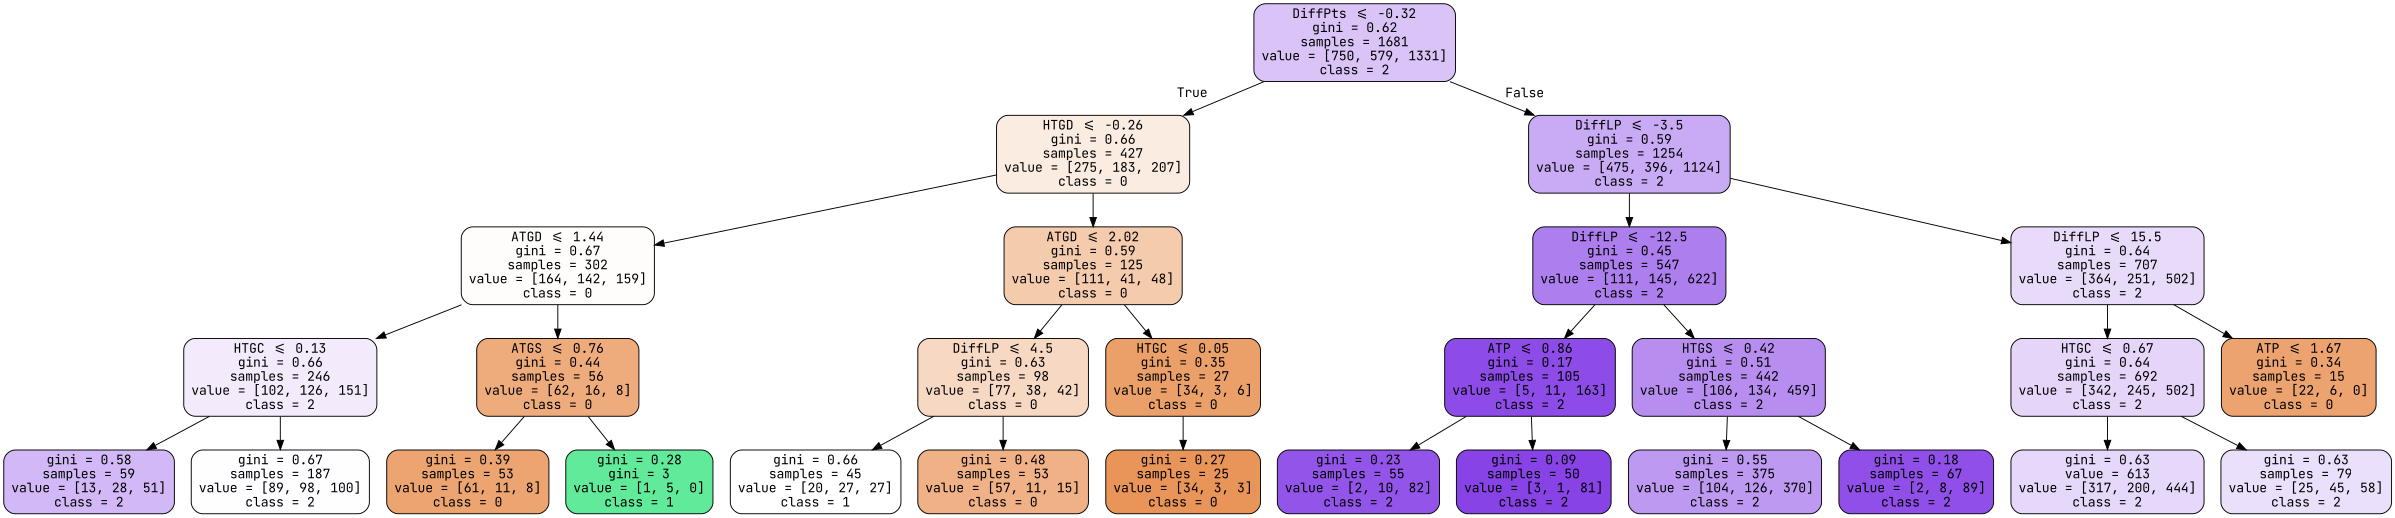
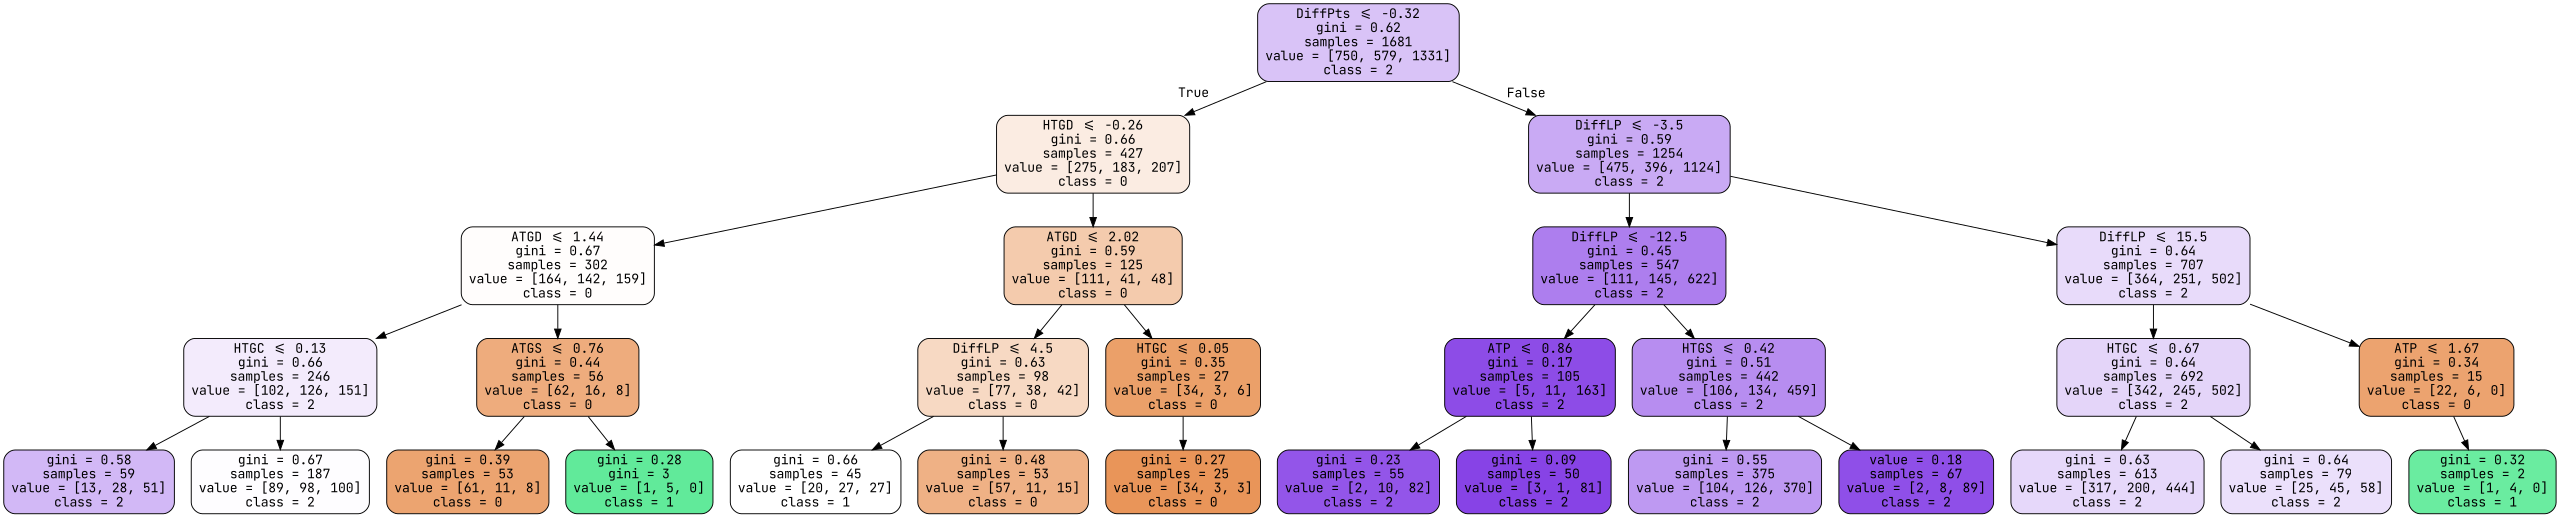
(1916, 482) -> (1916, 482)
(2108, 482) -> (2108, 482)
(2306, 482) -> (2306, 482)
none -> (2482, 482)
